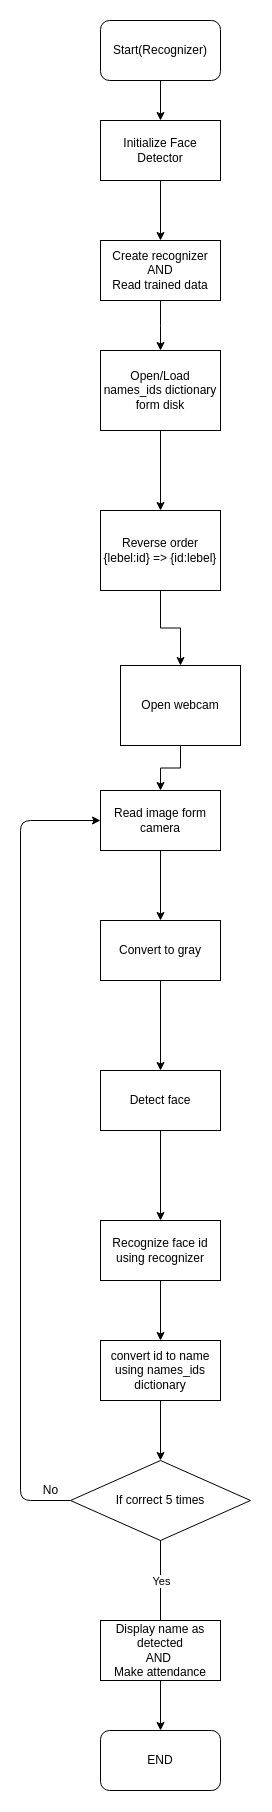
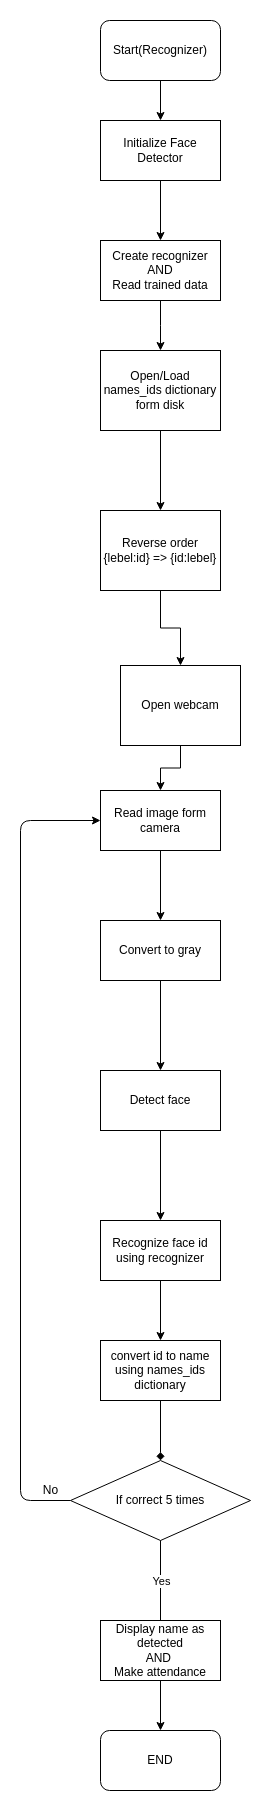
(161, 1452) -> (161, 1452)
